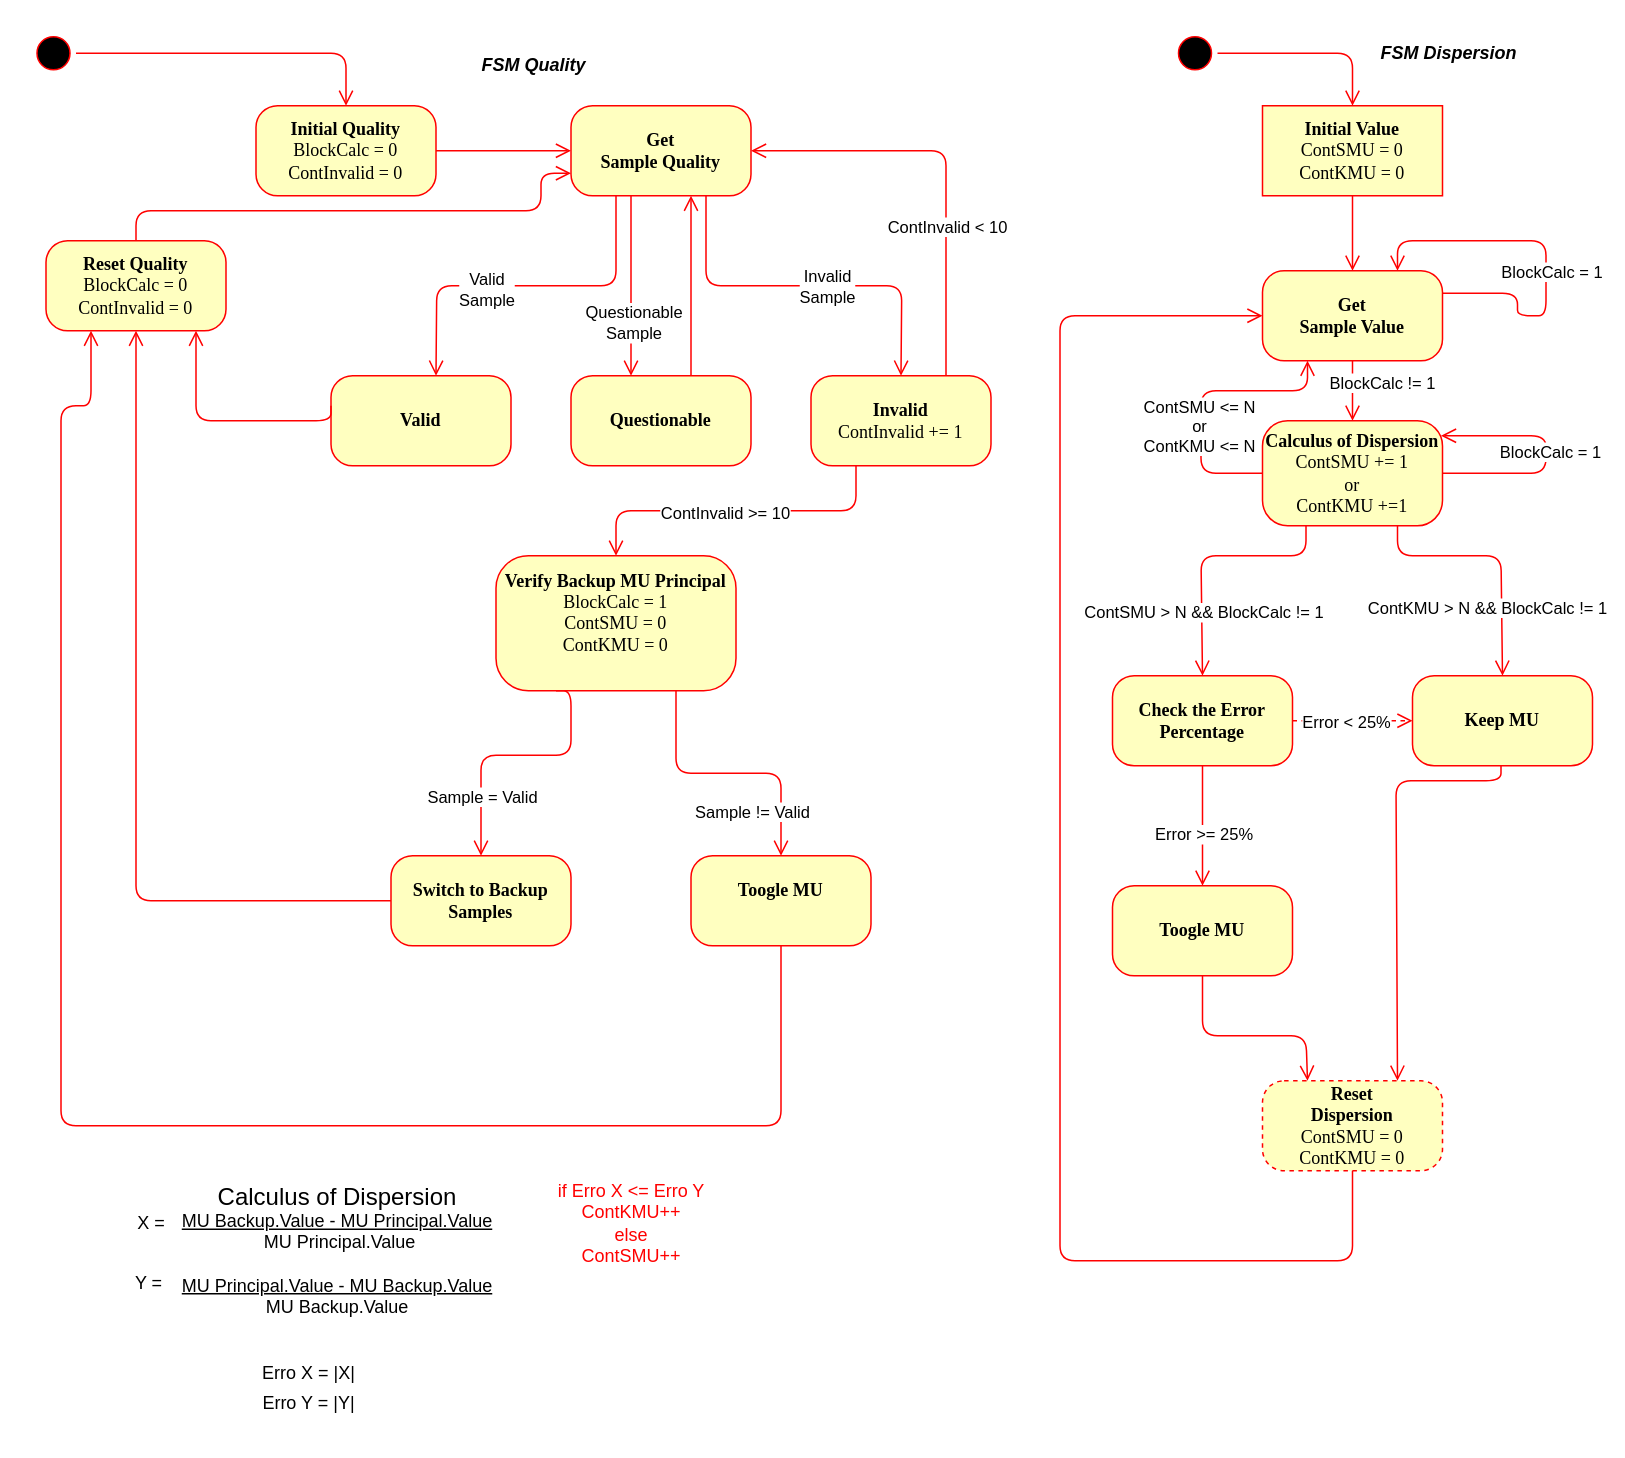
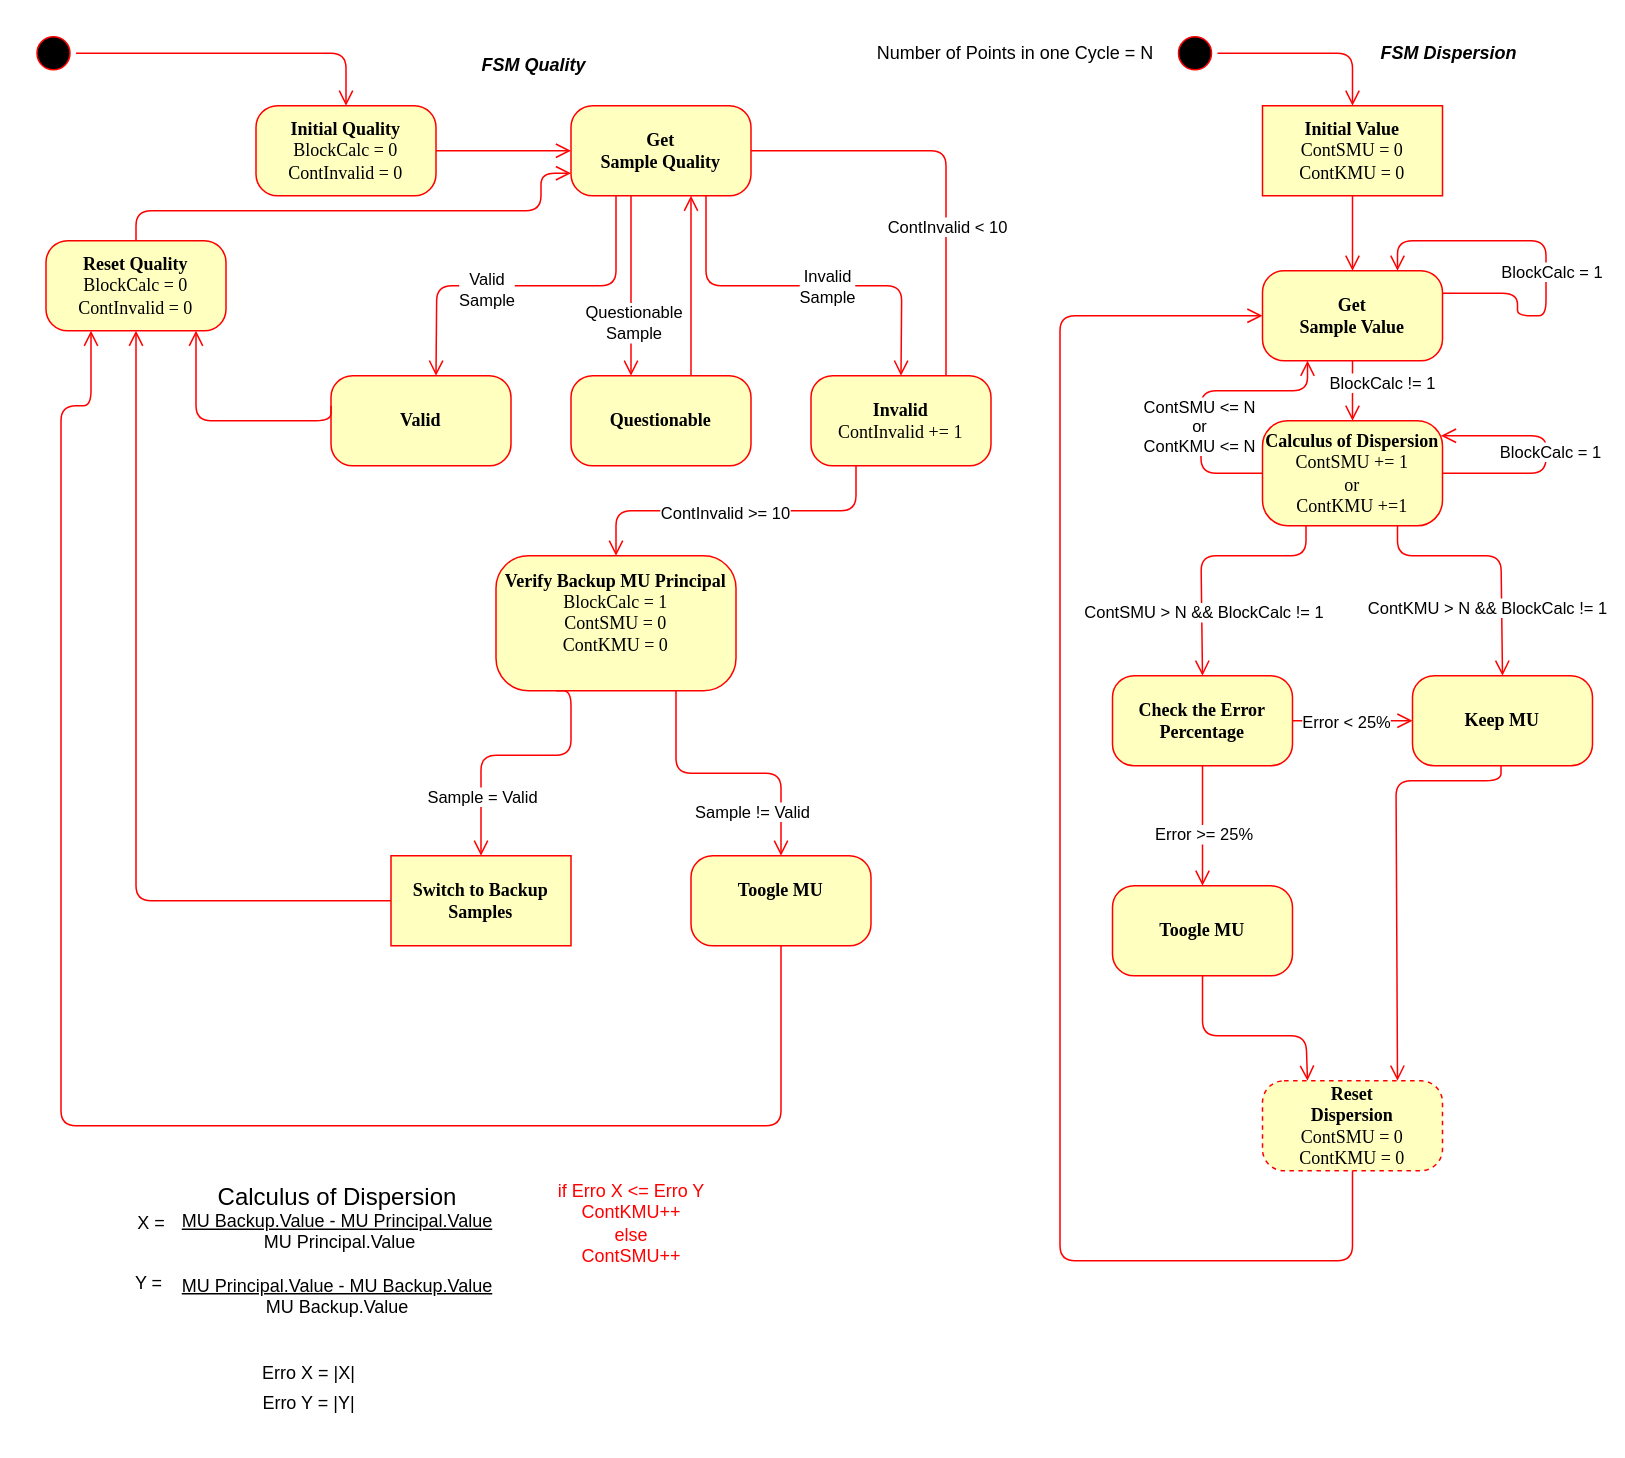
none -> (1015, 53)
(758, 151) -> (757, 151)
(1400, 721) -> (1400, 721)
(481, 901) -> (481, 901)
